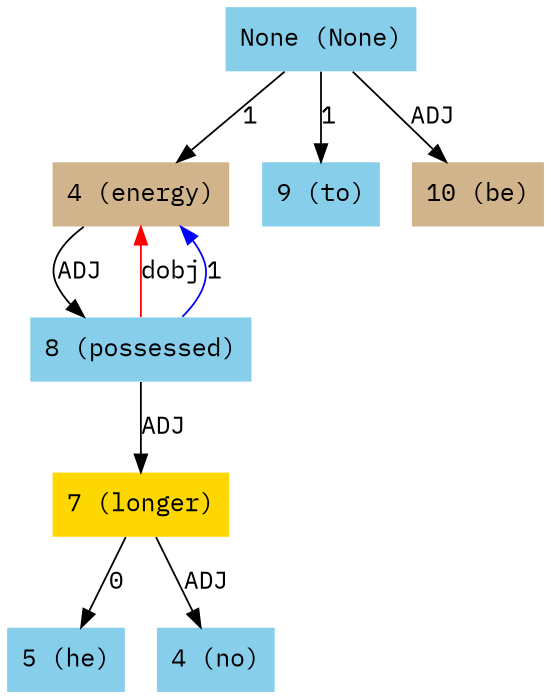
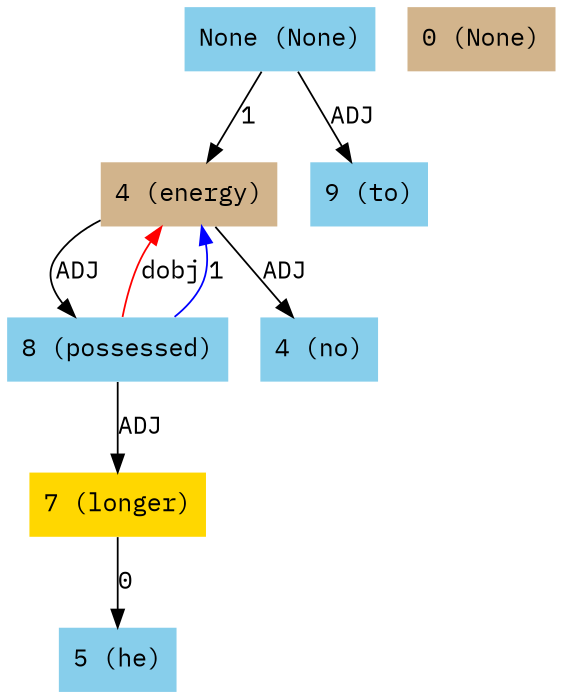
none -> (482, 39)
(329, 117) -> (352, 117)
(478, 194) -> none
(174, 574) -> (248, 265)
